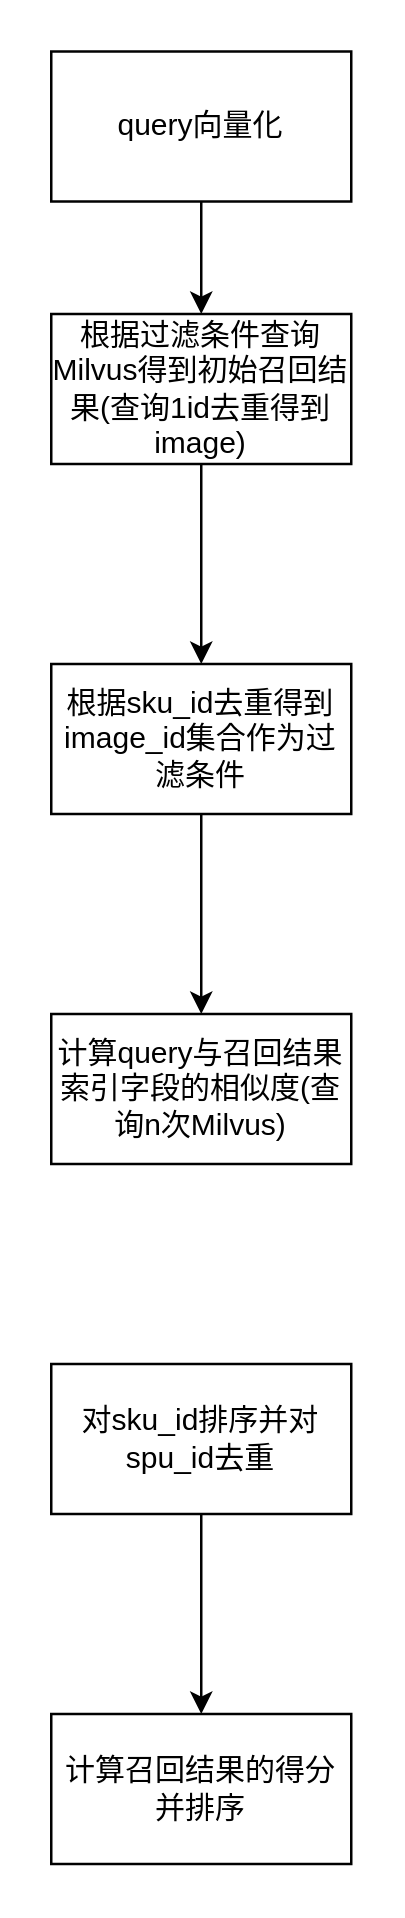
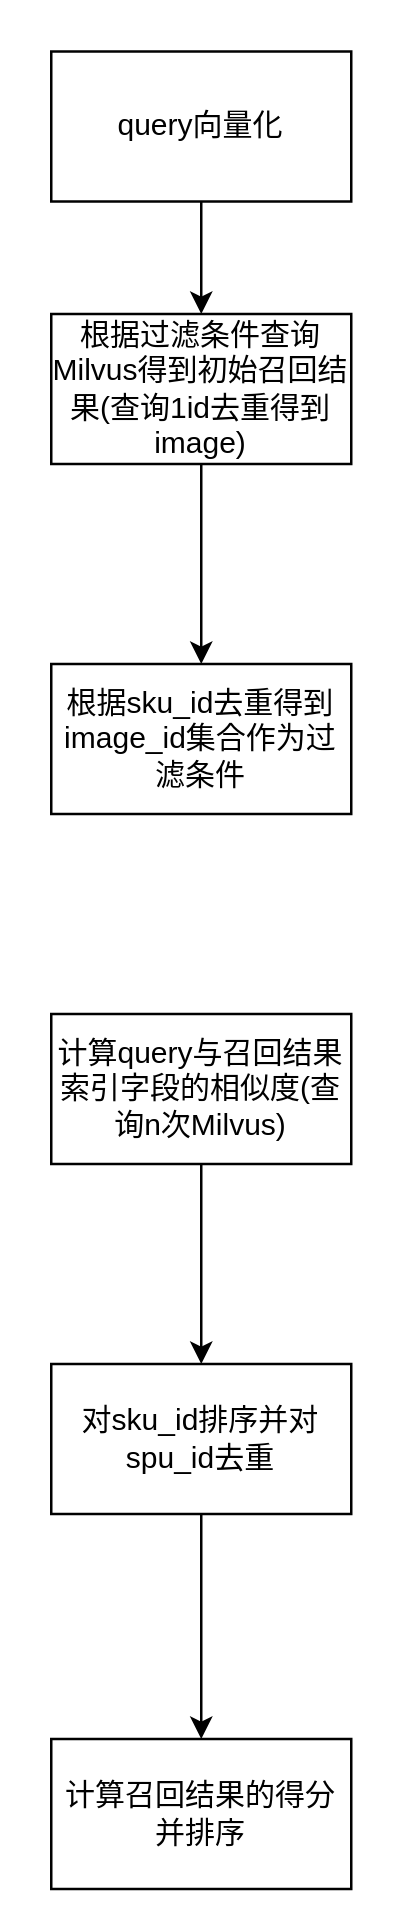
(201, 906) -> none
none -> (201, 1256)
(201, 1789) -> (201, 1814)
